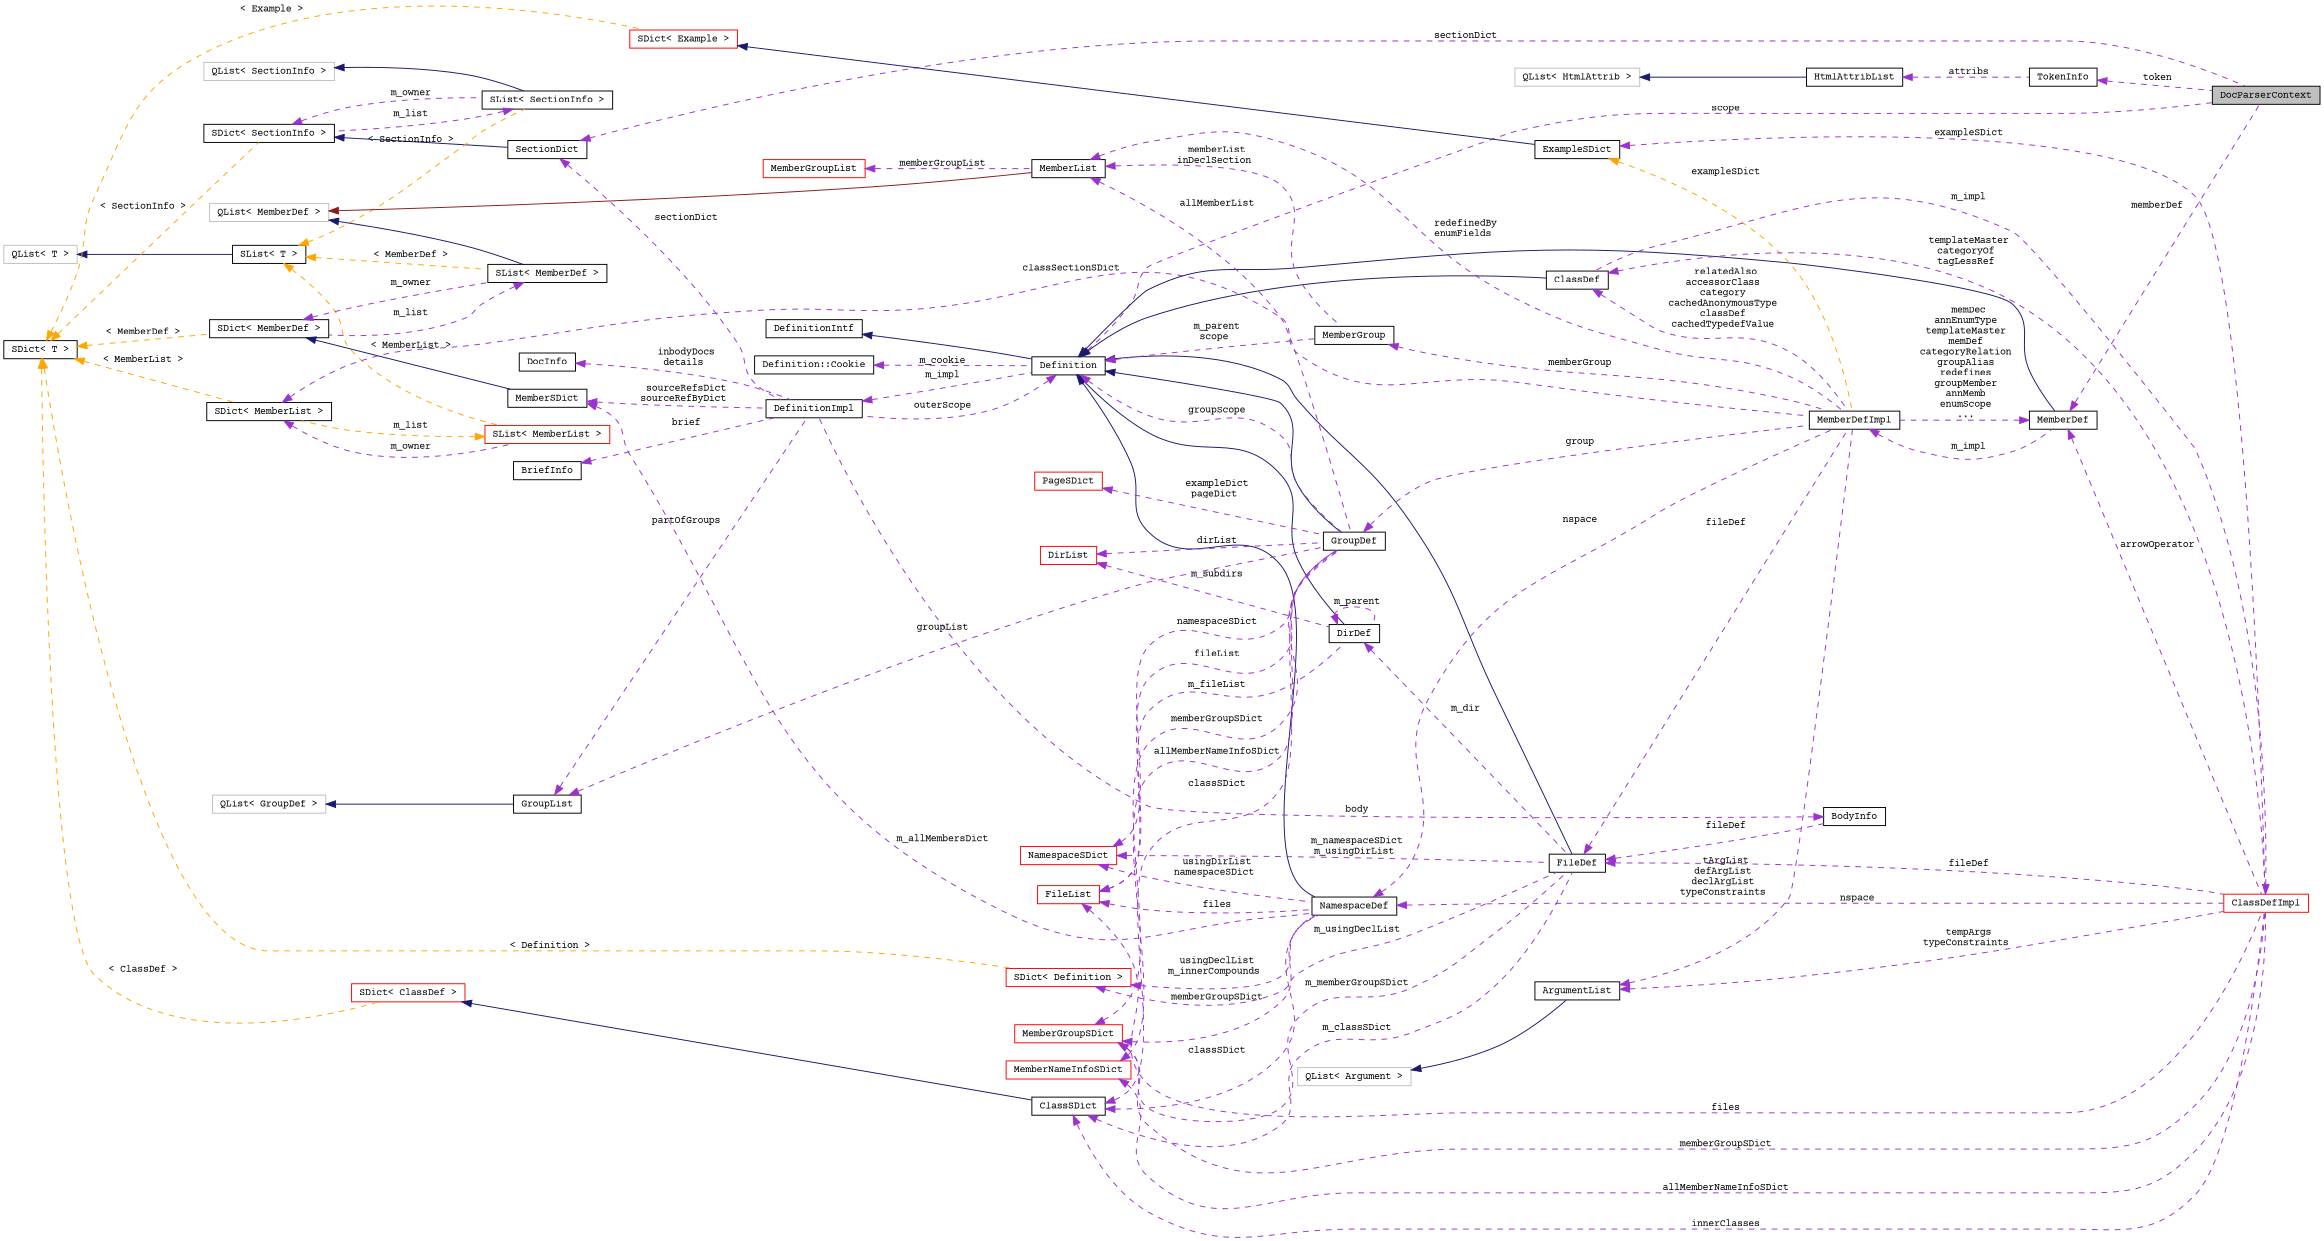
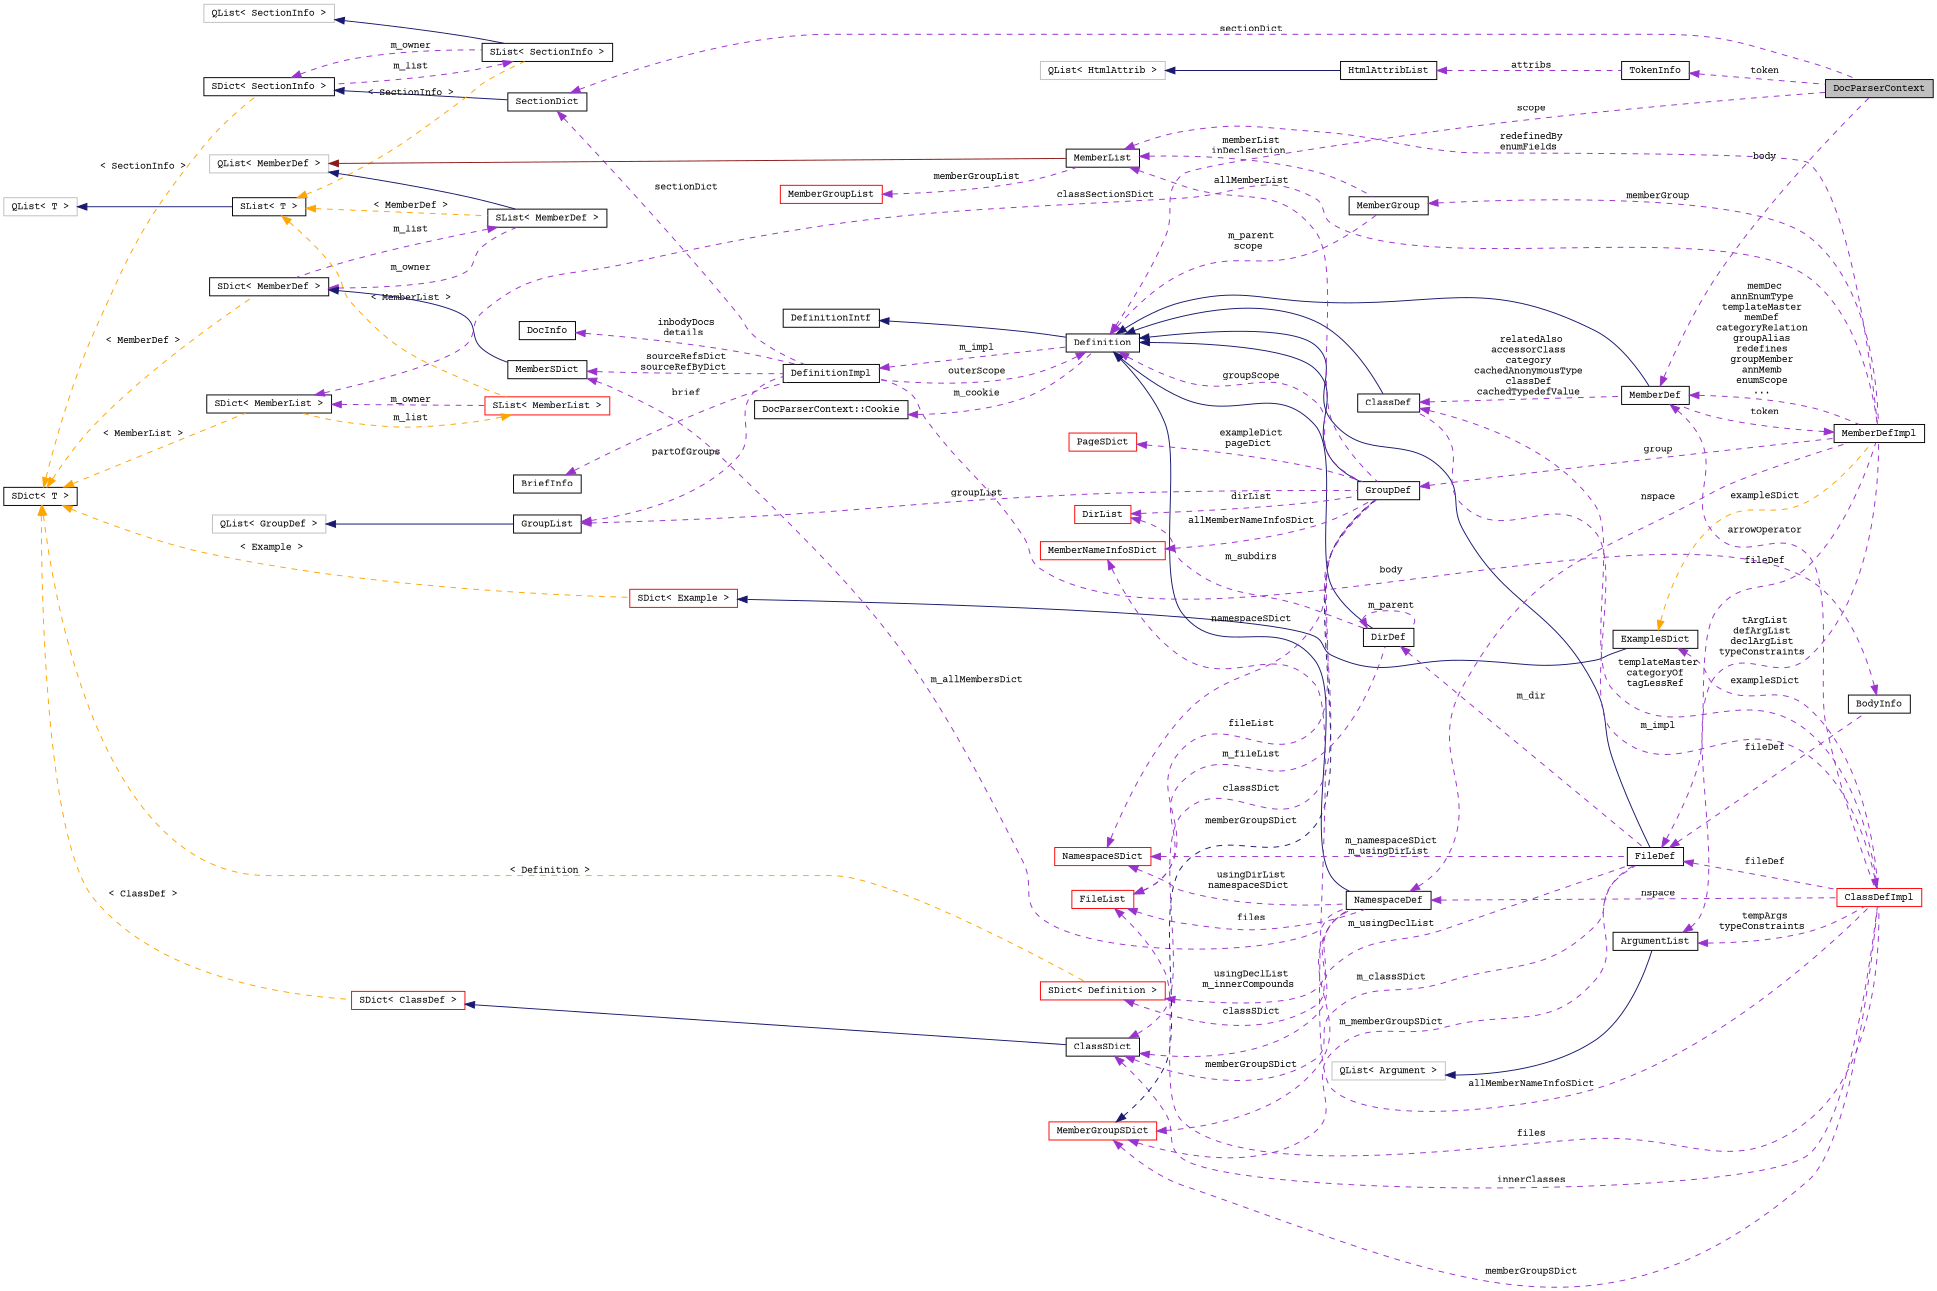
(2155, 205) -> (1762, 157)
(1733, 338) -> (1525, 399)
(814, 365) -> (831, 410)
(1966, 446) -> (1762, 412)
(1167, 732) -> (1287, 844)
